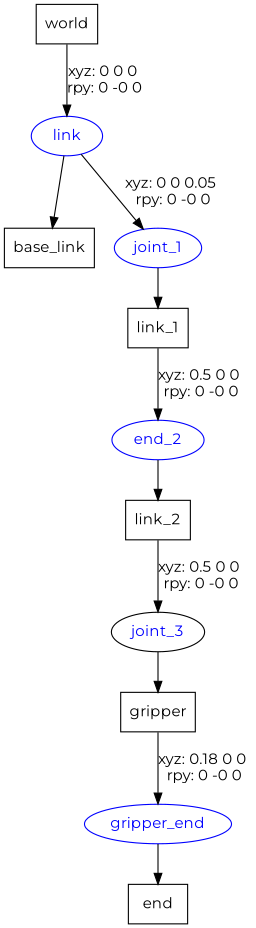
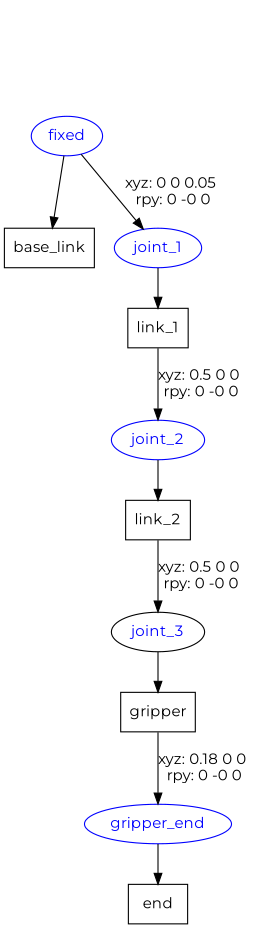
(67, 24) -> none
(67, 136) -> (67, 136)
(158, 440) -> (158, 440)
